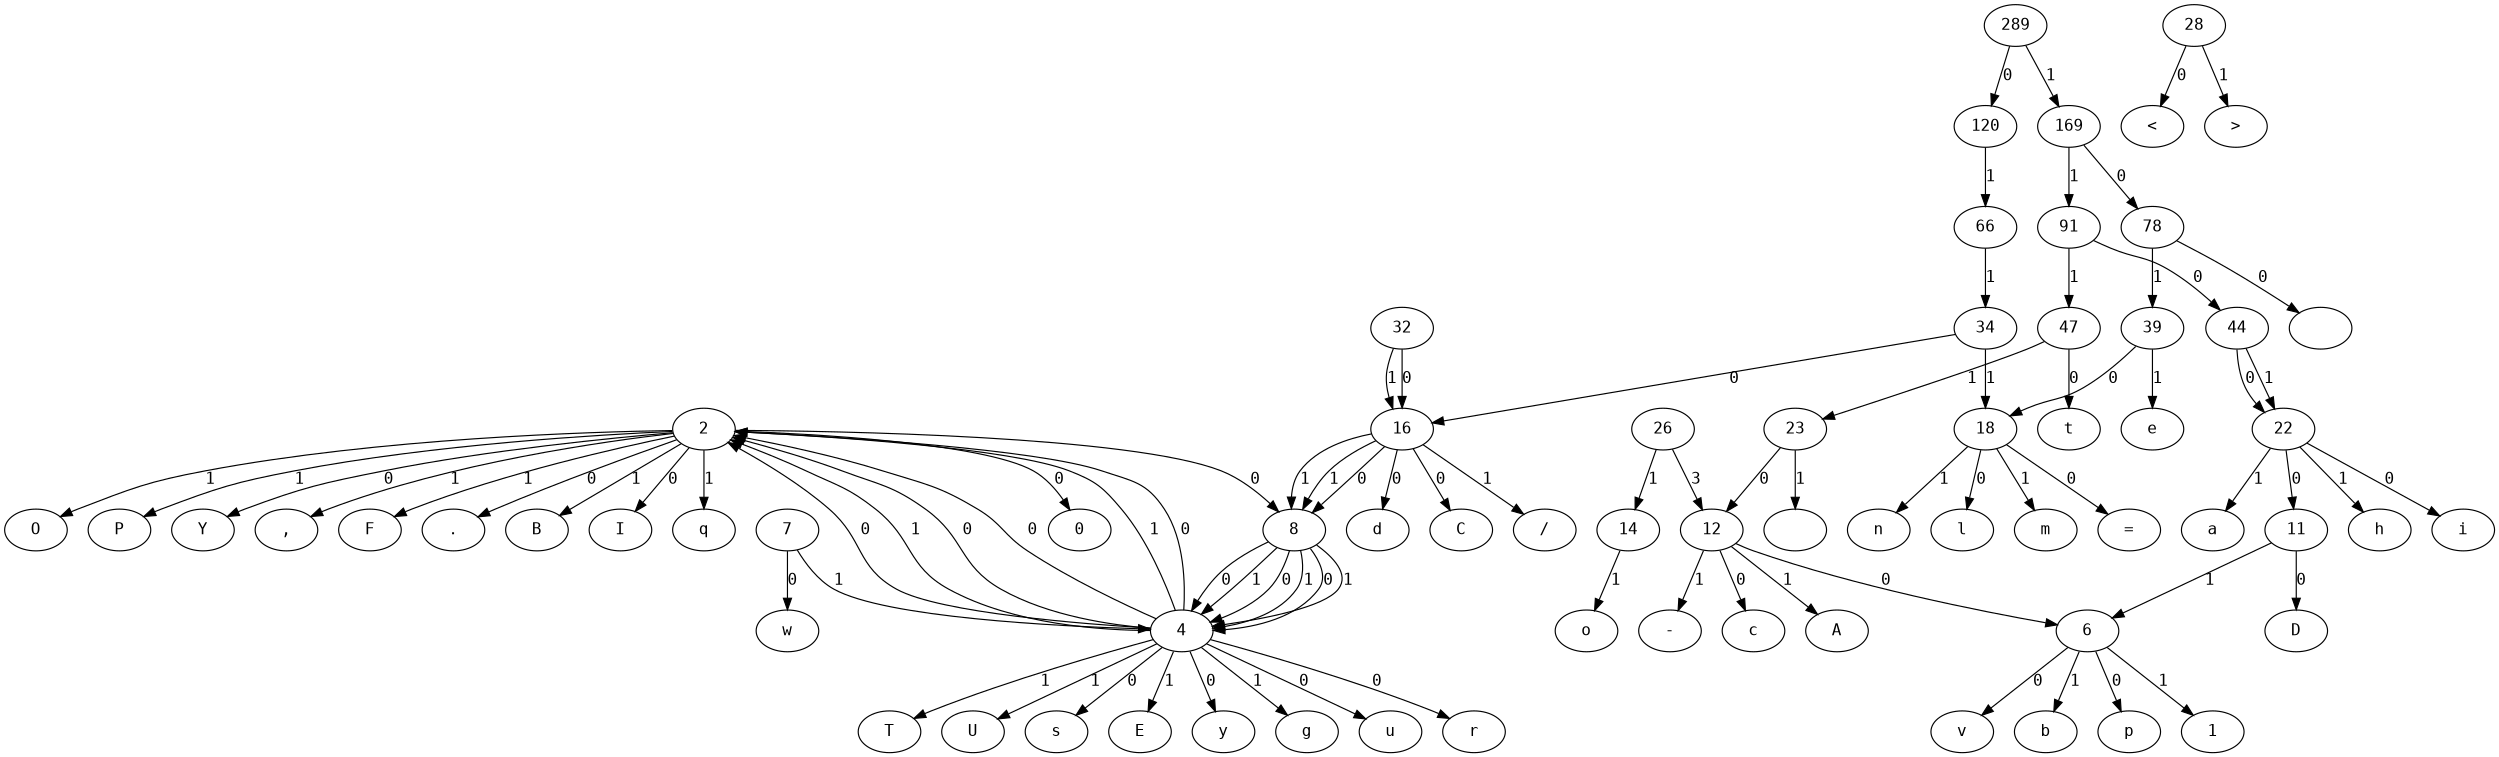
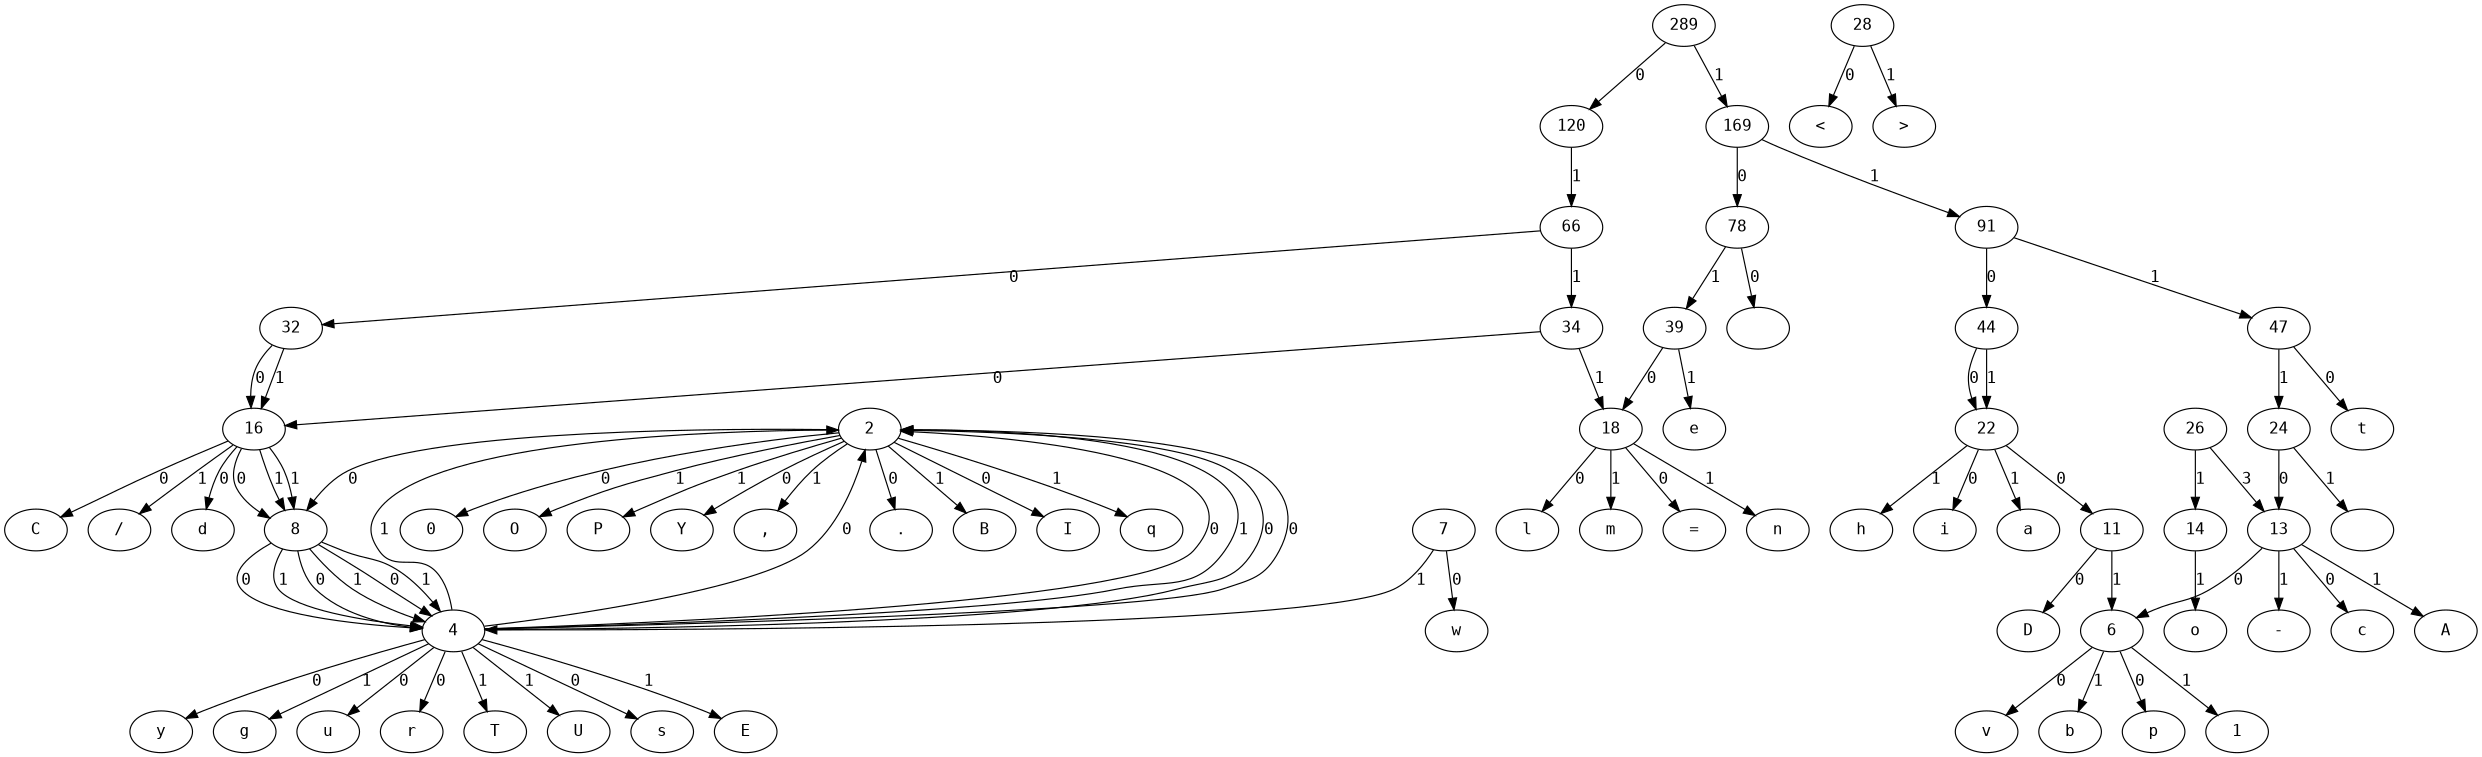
none -> (937, 277)
(1795, 429) -> (2279, 429)
(370, 530) -> none
(1712, 530) -> (2279, 530)
